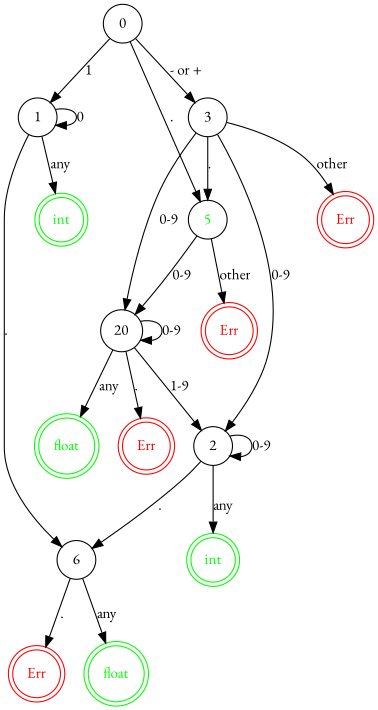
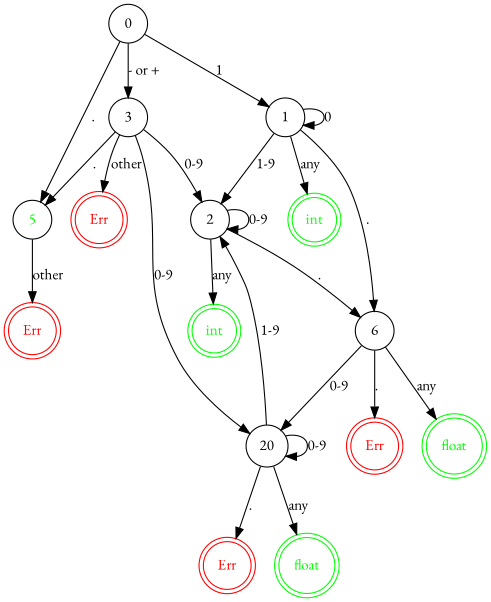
none -> (251, 164)
(171, 272) -> (325, 384)
